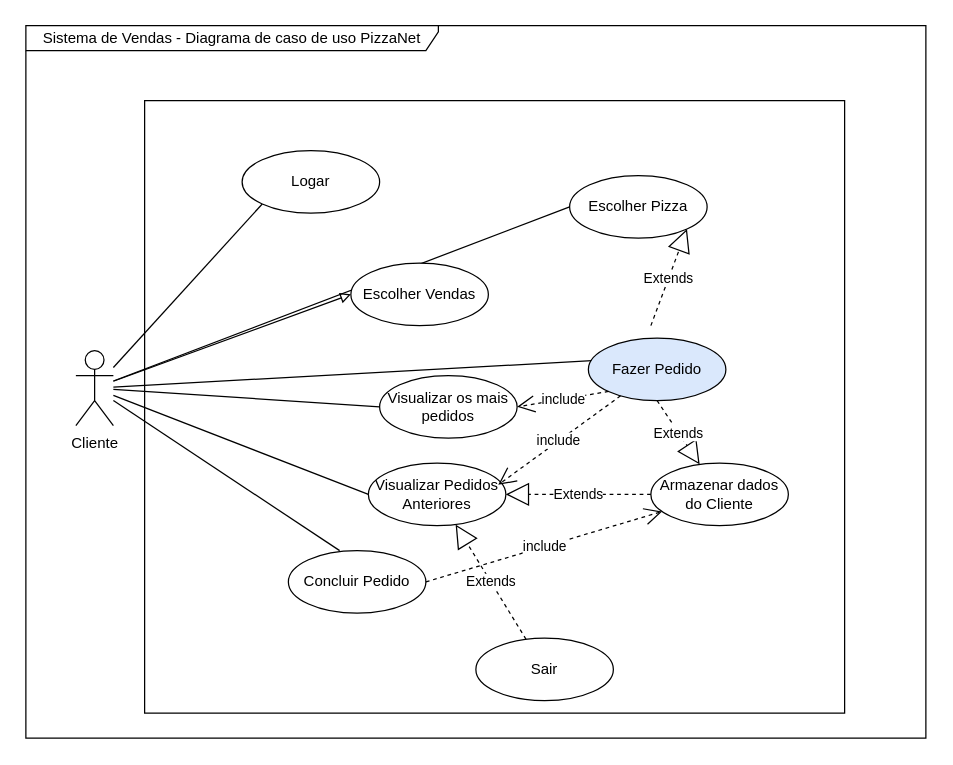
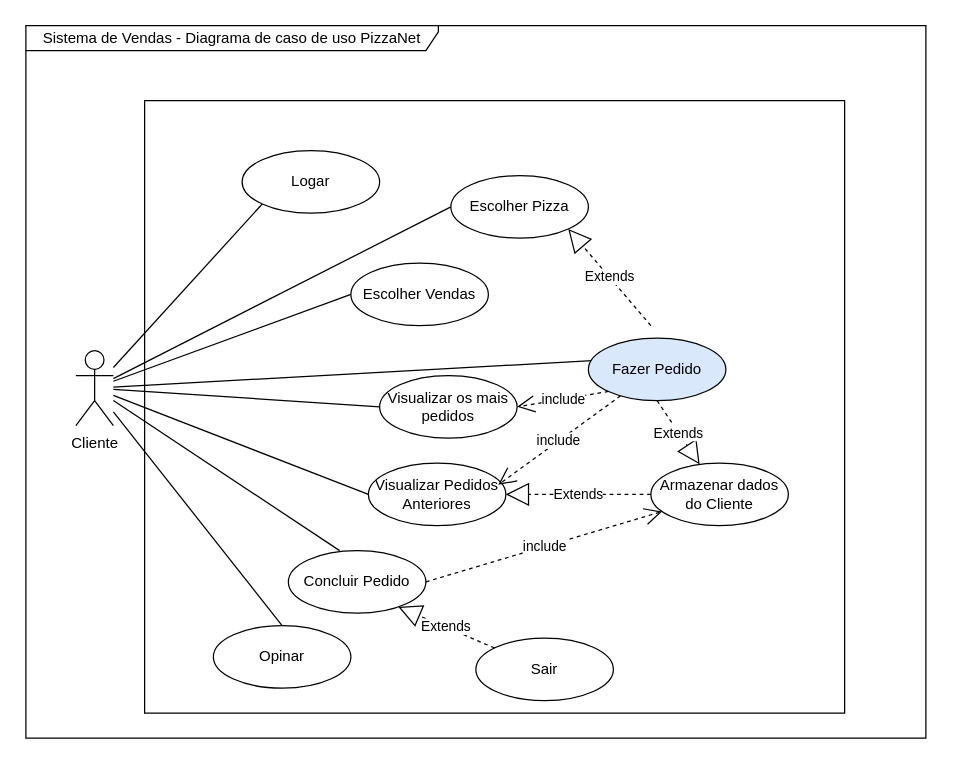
(638, 207) -> (519, 207)
(340, 298) -> (344, 297)
none -> (198, 519)
(497, 592) -> (457, 632)
none -> (282, 657)
